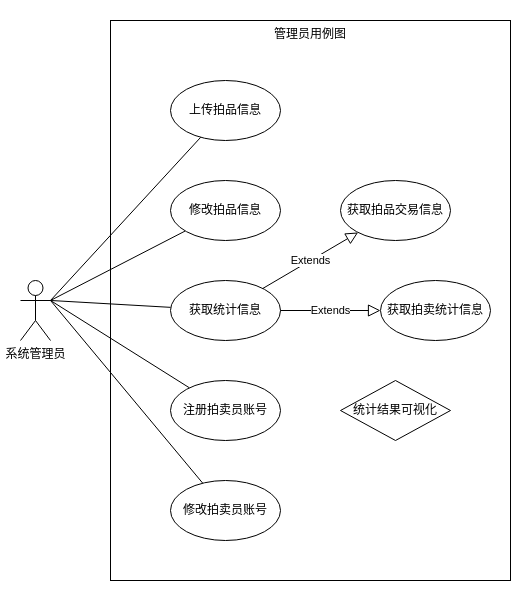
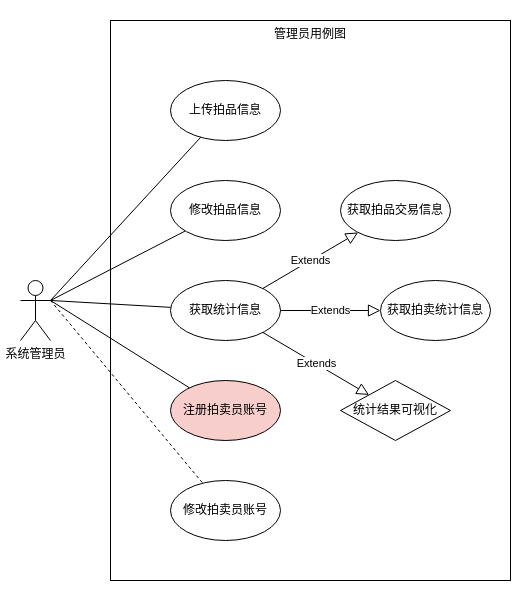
none -> (310, 360)
(127, 392) -> (127, 392)
(226, 411) -> (226, 411)
